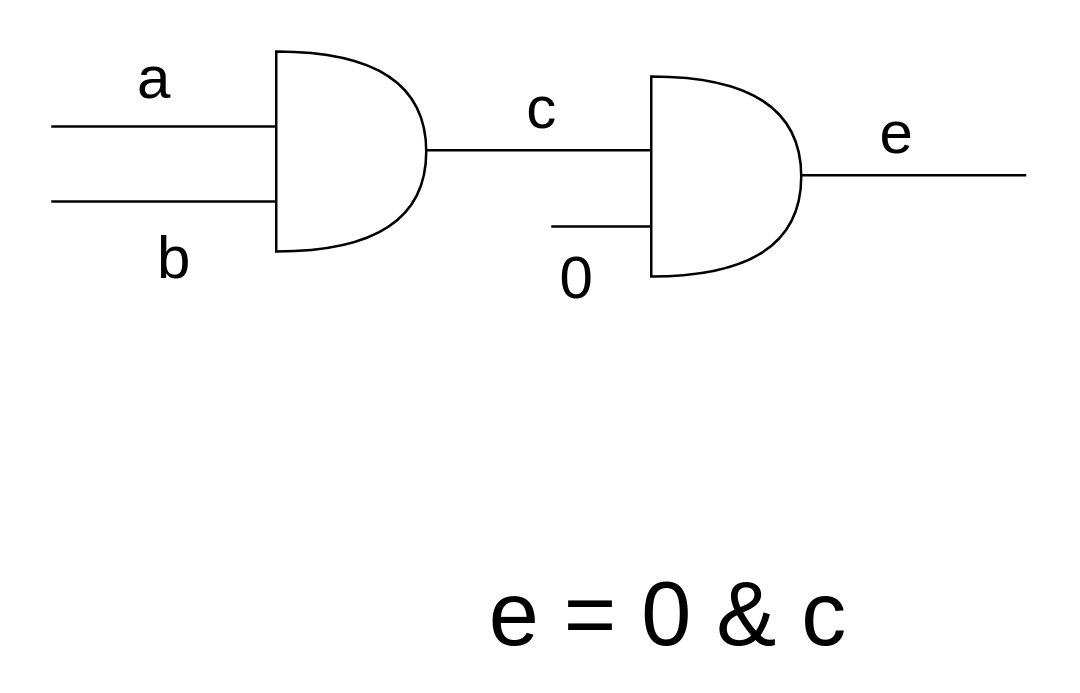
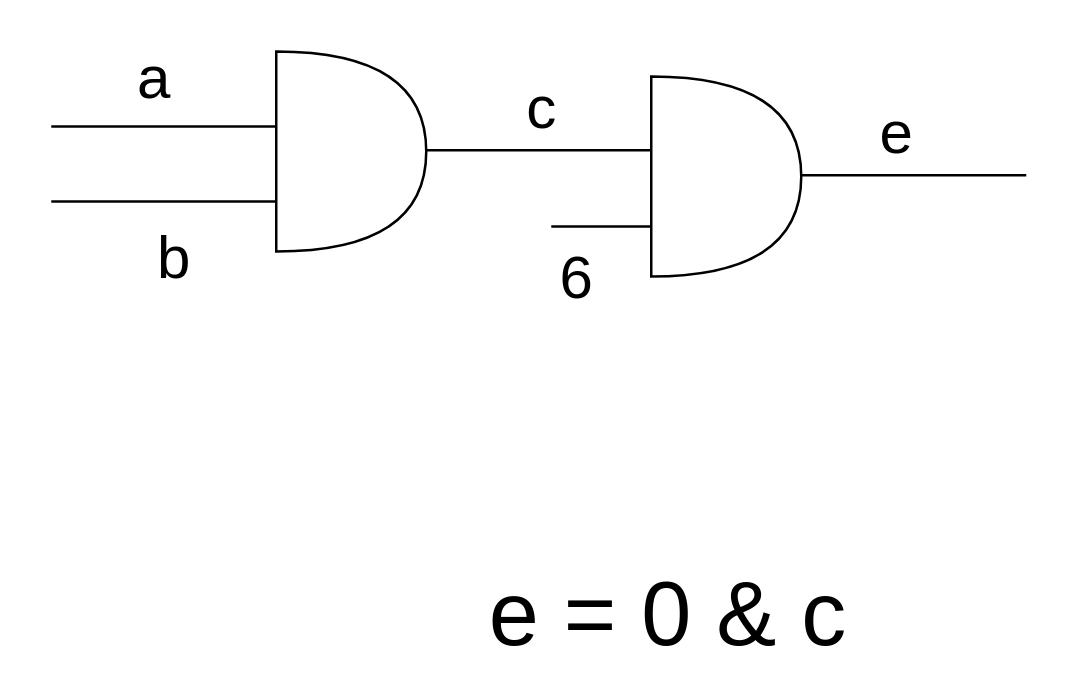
(578, 279) -> (578, 279)
